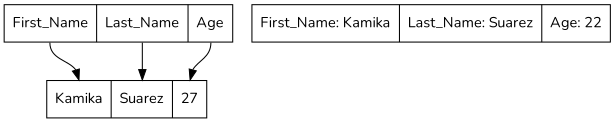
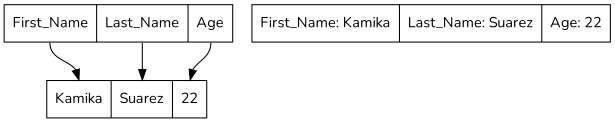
(190, 99) -> (190, 99)
